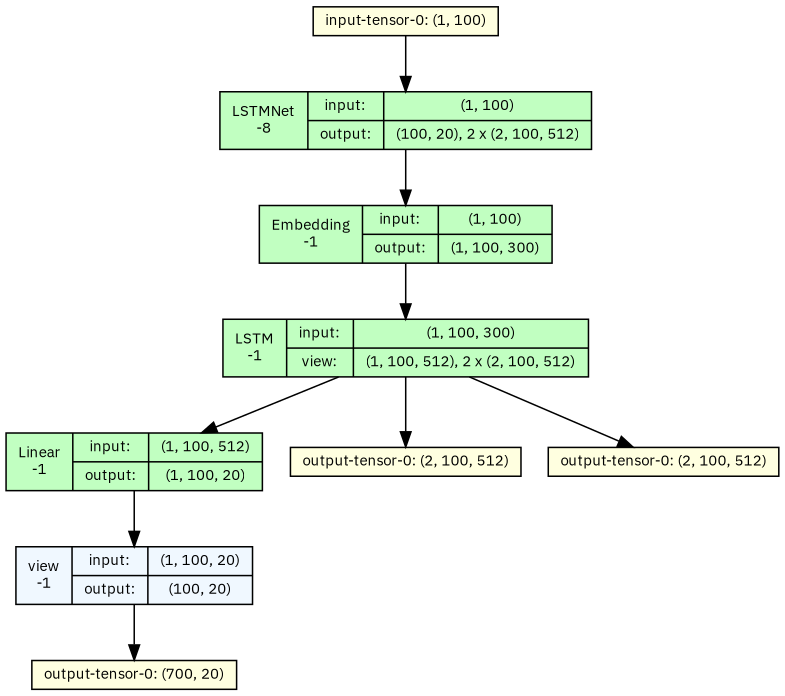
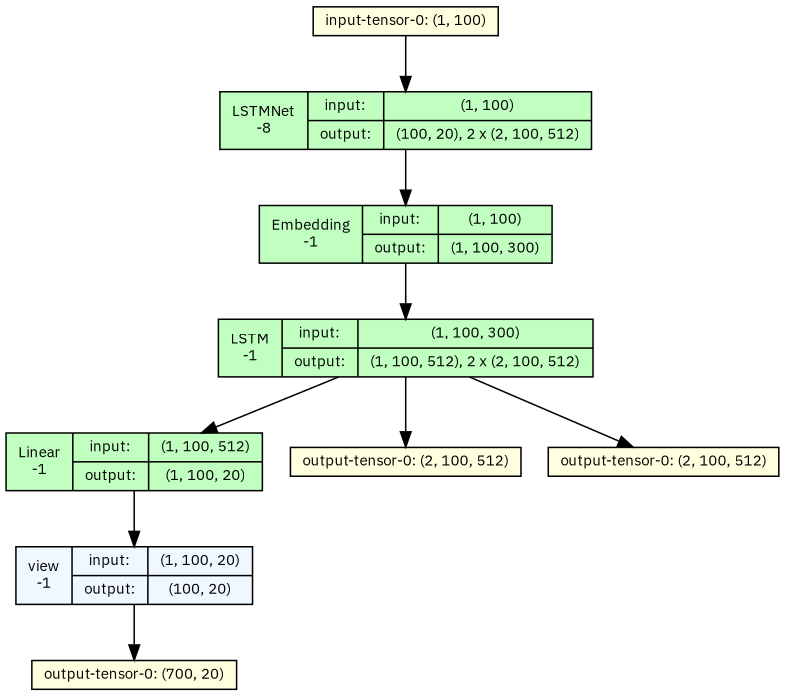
(320, 362) -> (320, 362)
